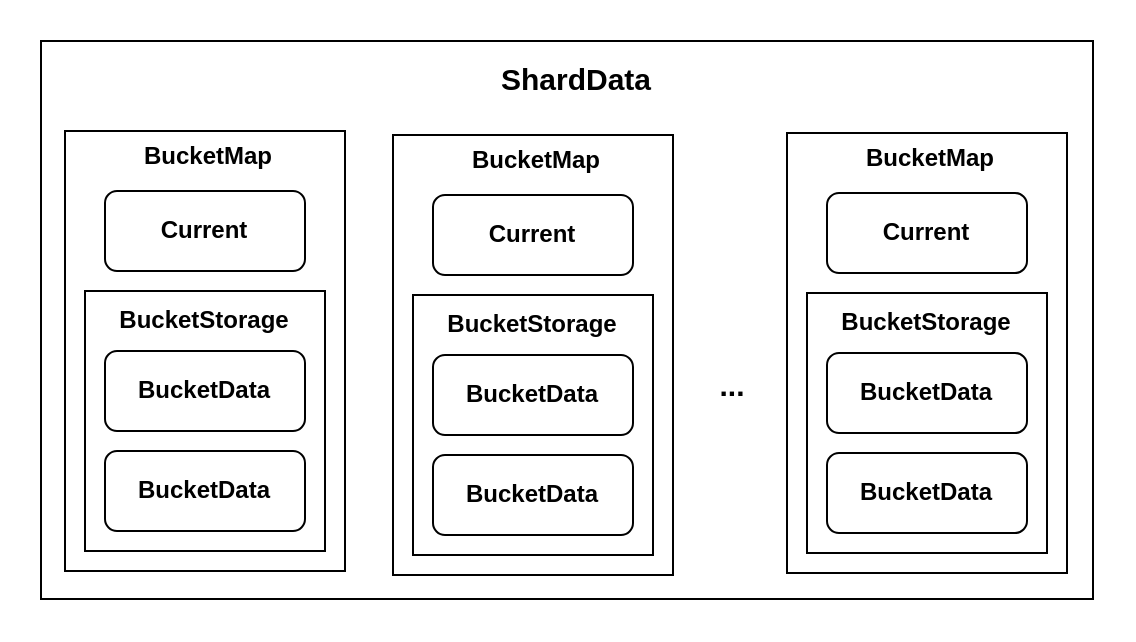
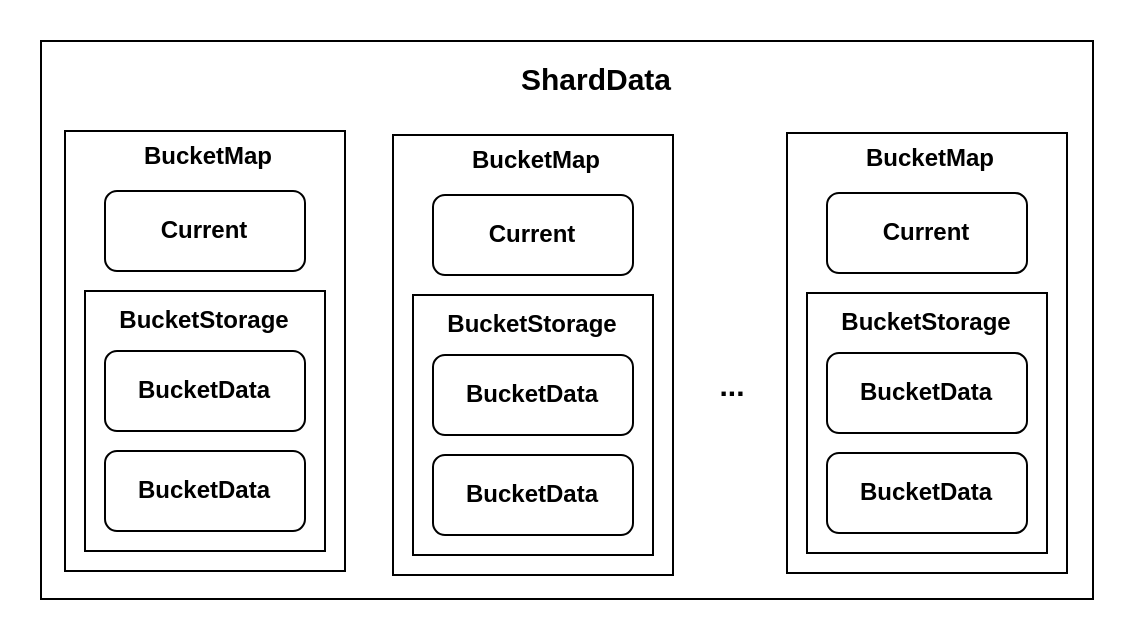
(577, 79) -> (597, 79)
